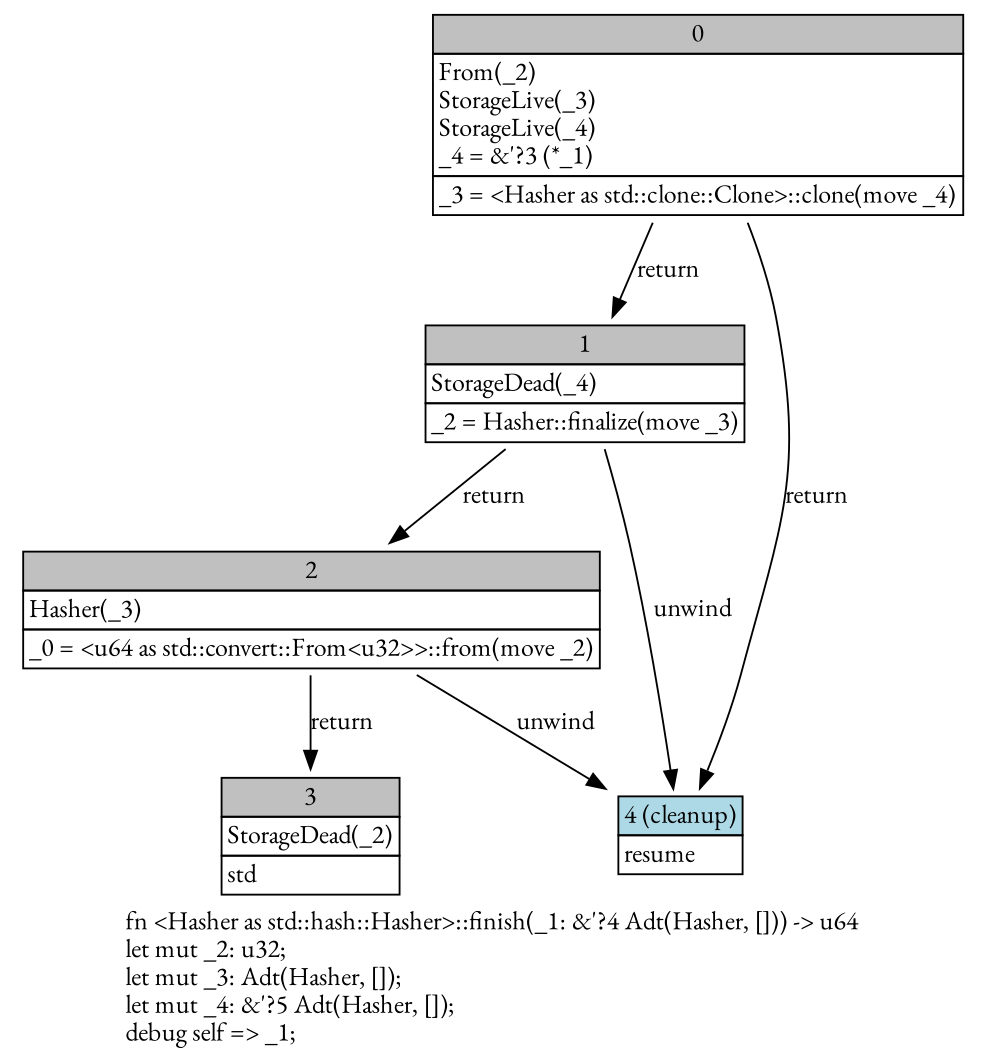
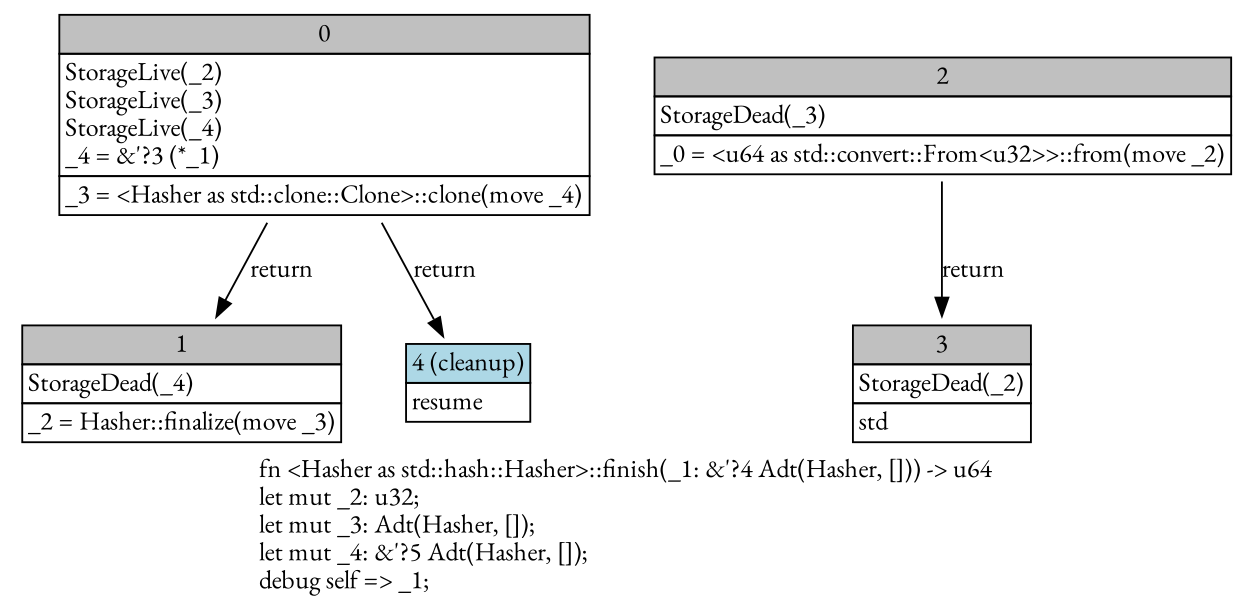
(488, 72) -> (144, 72)
(455, 490) -> none
(85, 609) -> (744, 115)
(643, 609) -> none
(503, 727) -> none
